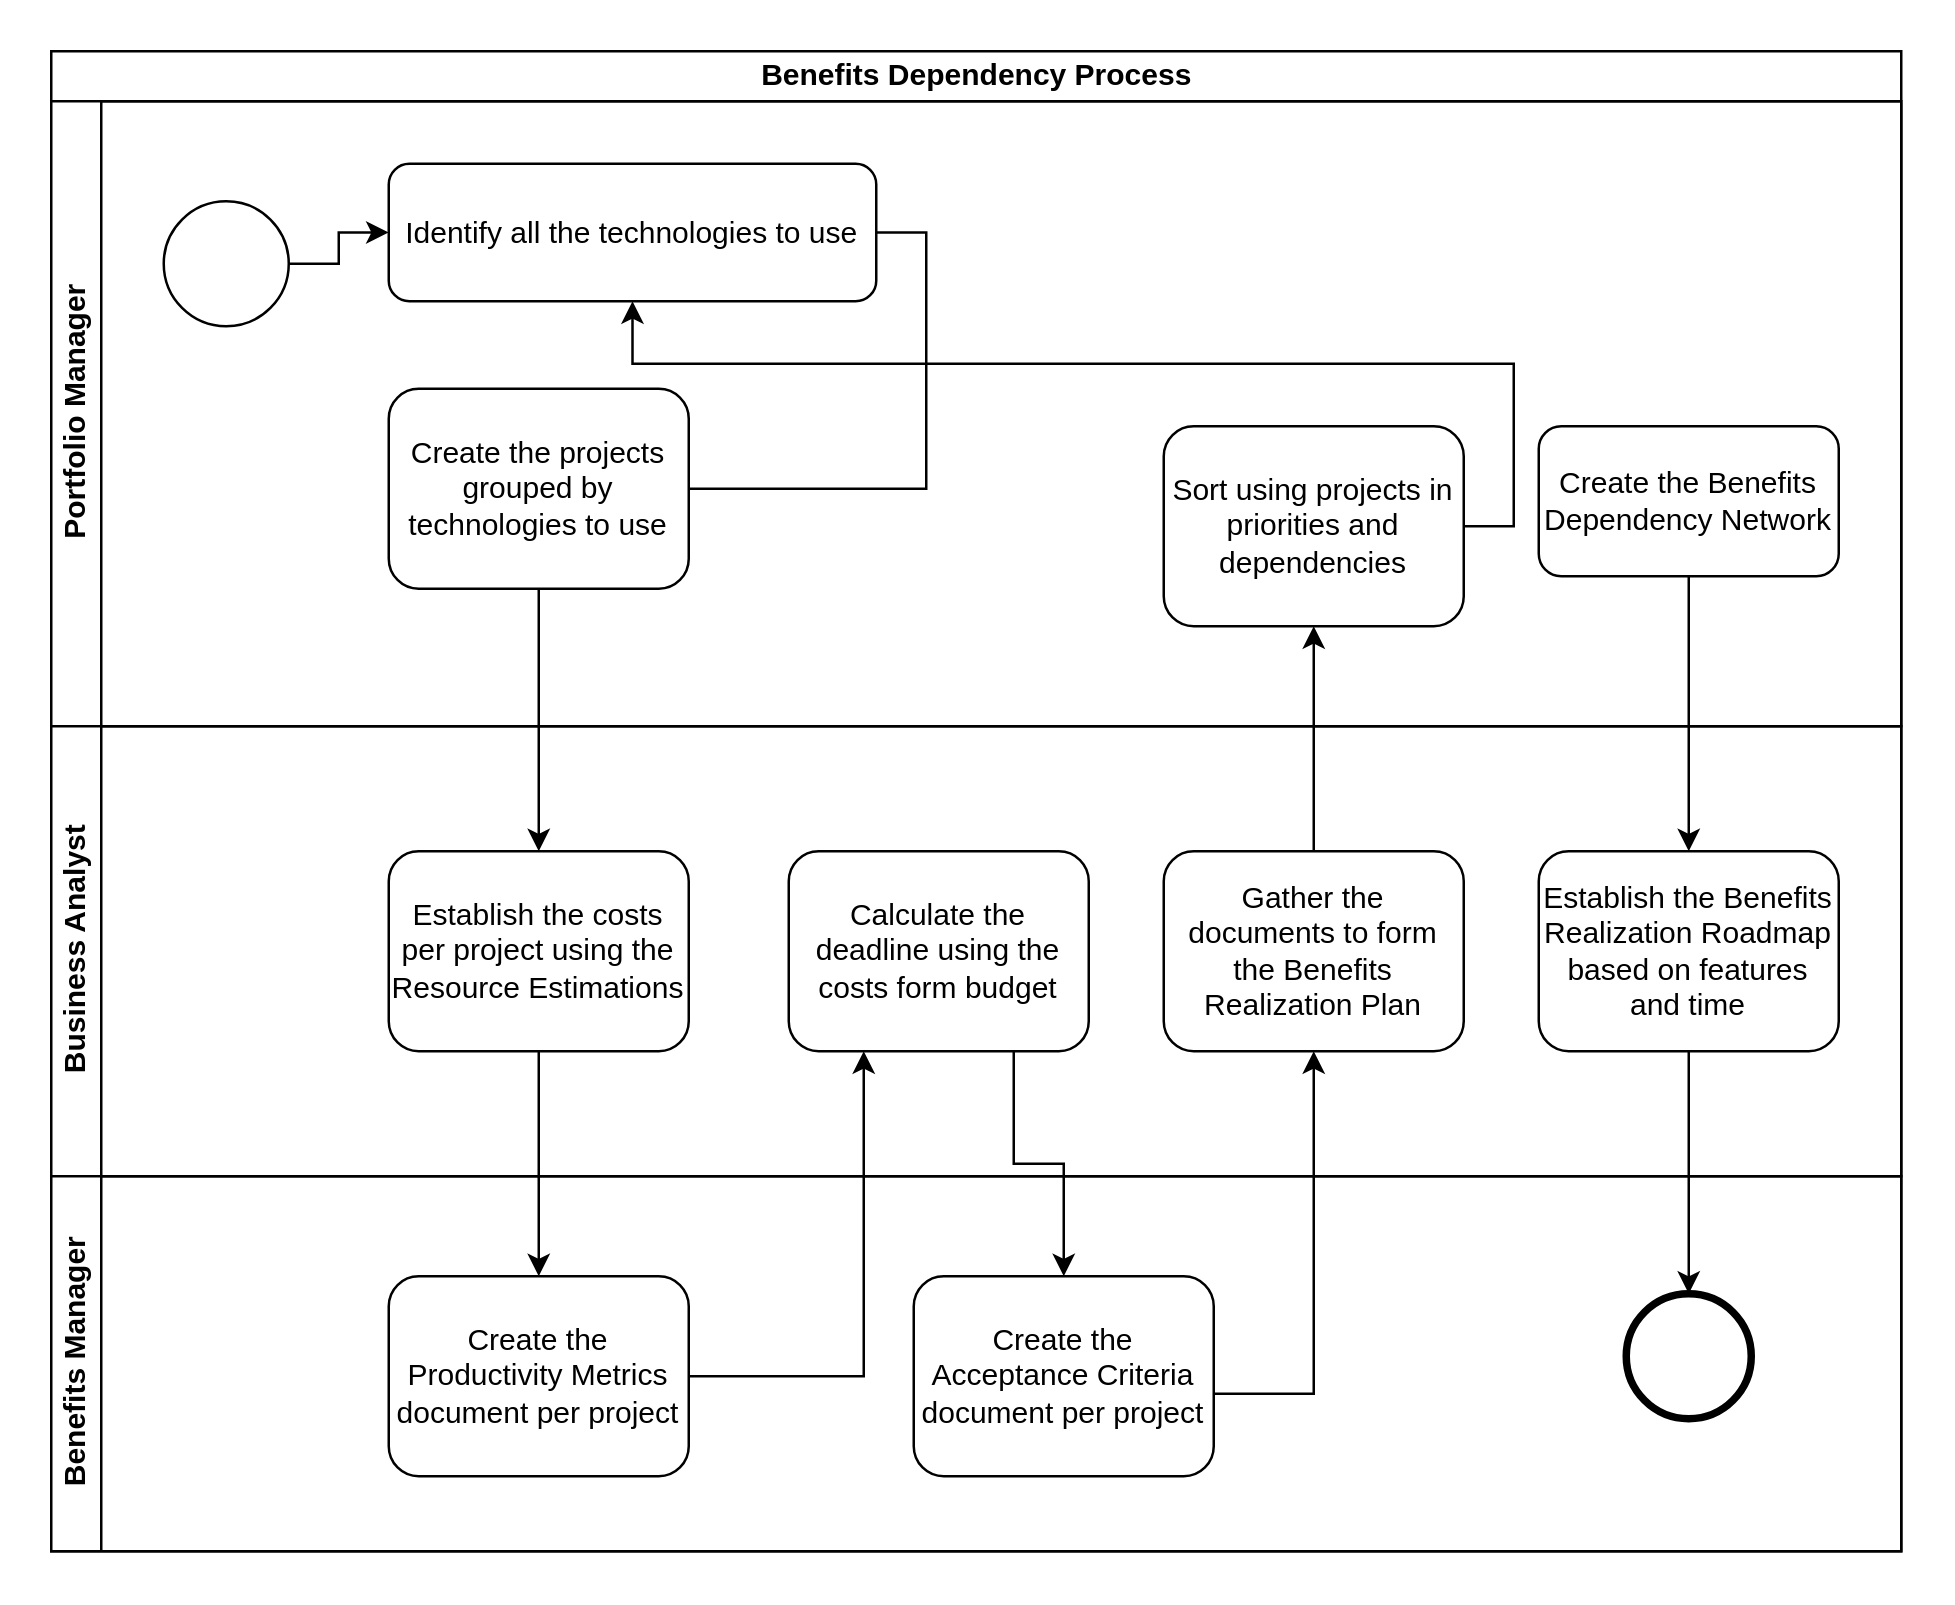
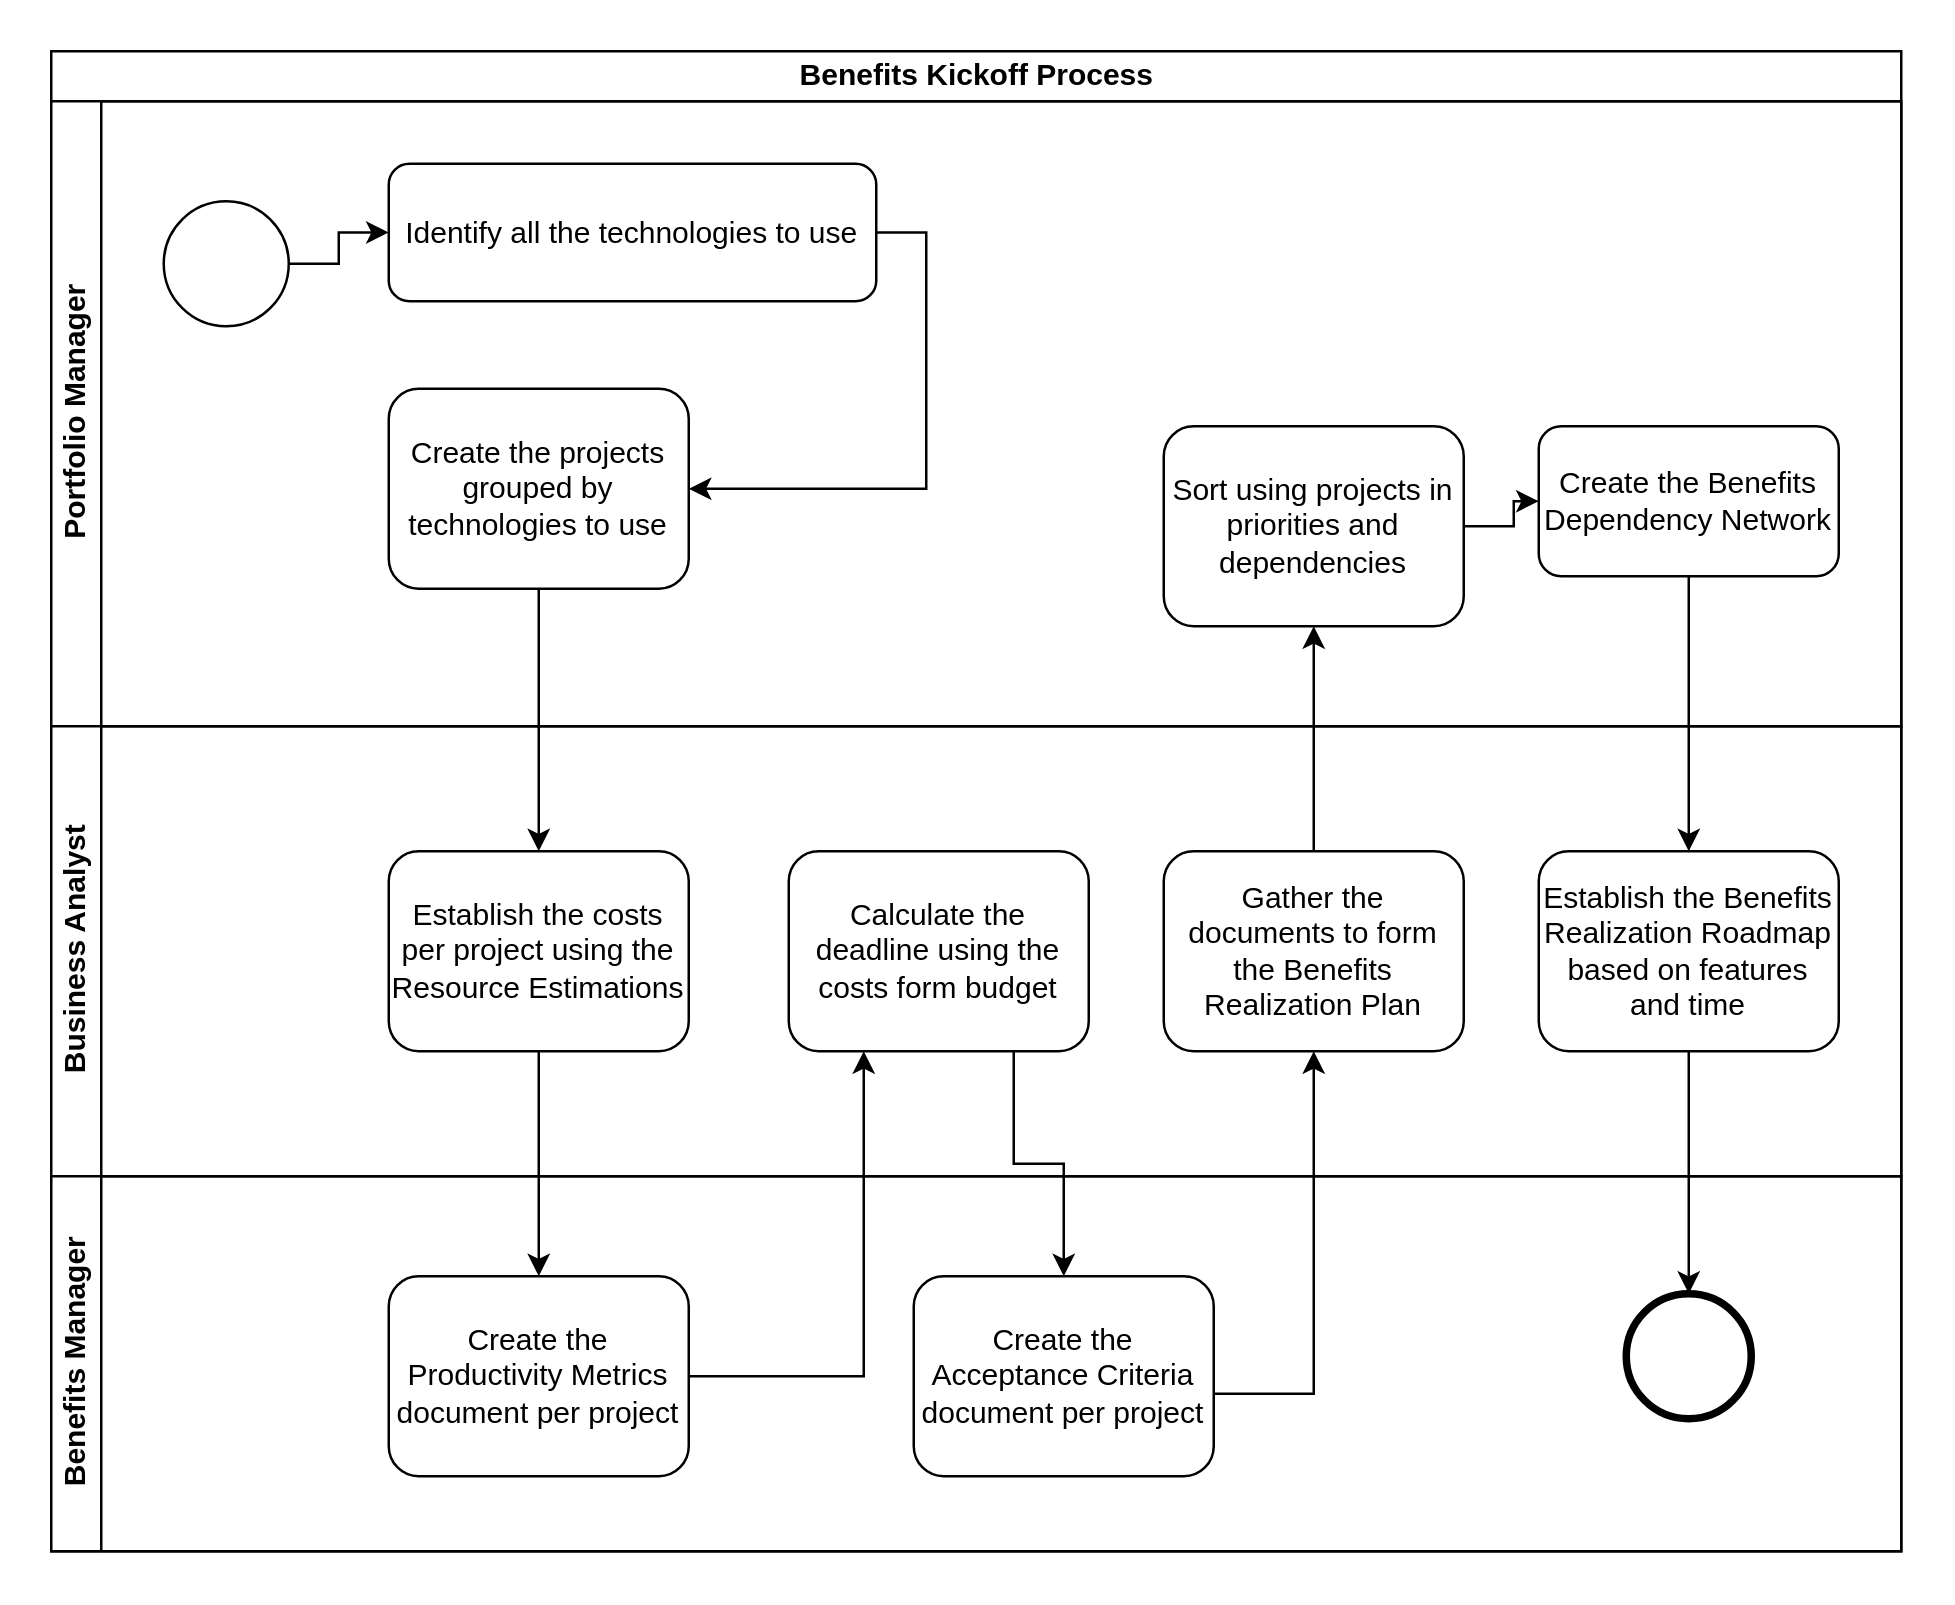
(978, 76) -> (978, 76)
(1297, 364) -> (1514, 503)
(699, 489) -> (707, 489)
